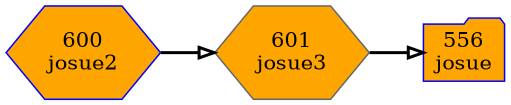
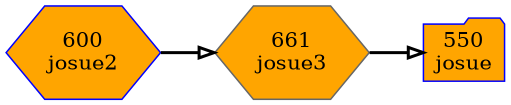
(292, 53) -> (292, 53)
(464, 53) -> (464, 53)
